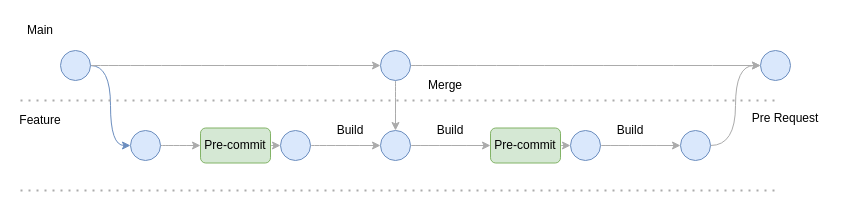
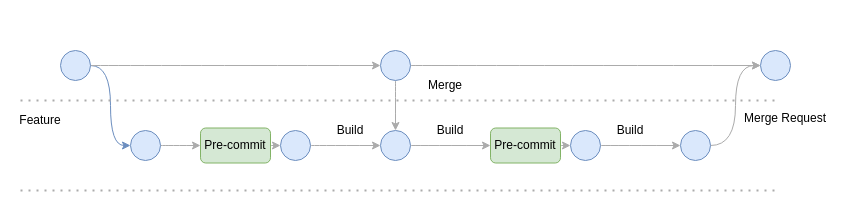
(41, 31) -> none
(786, 119) -> (786, 119)
